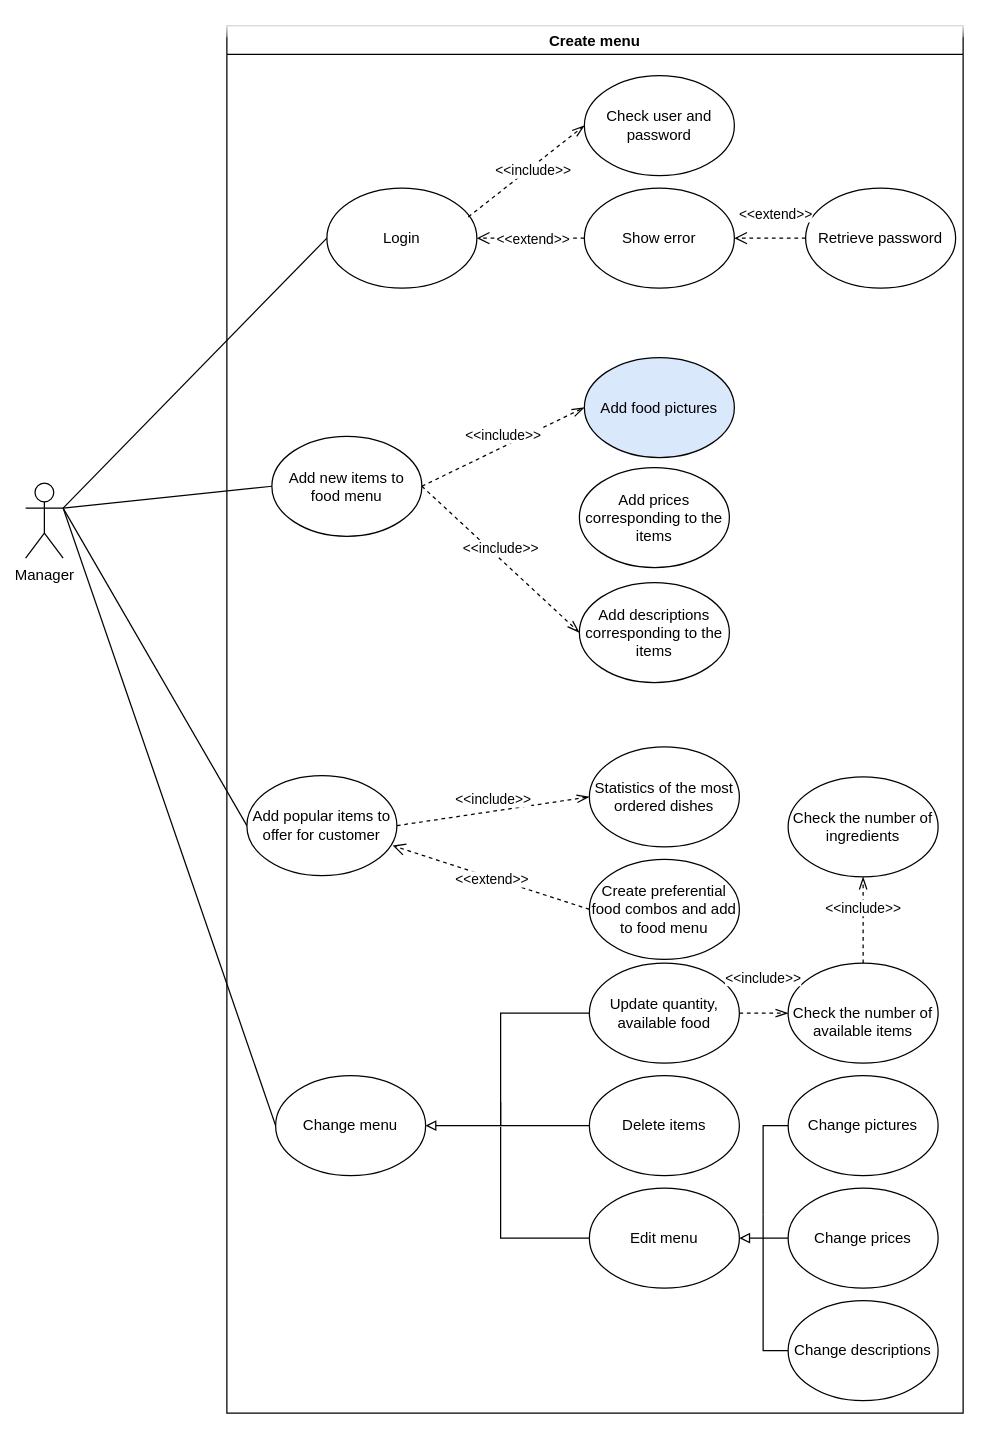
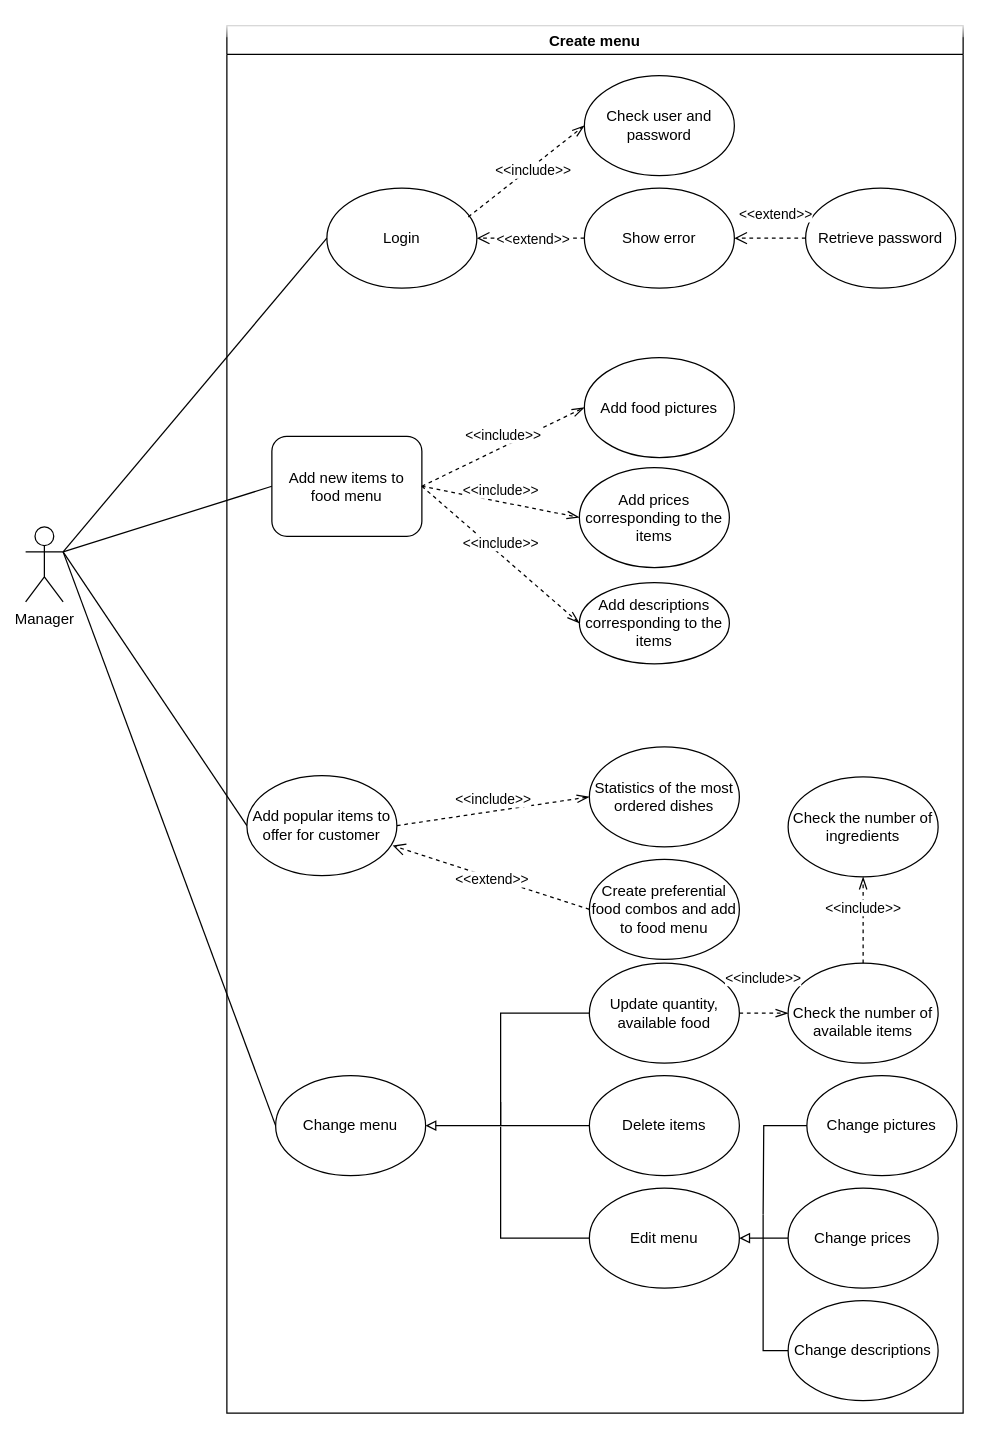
(659, 408) -> (659, 408)
(347, 486) -> (347, 486)
none -> (531, 508)
(44, 521) -> (44, 564)
(654, 633) -> (654, 623)
(863, 1126) -> (882, 1126)
